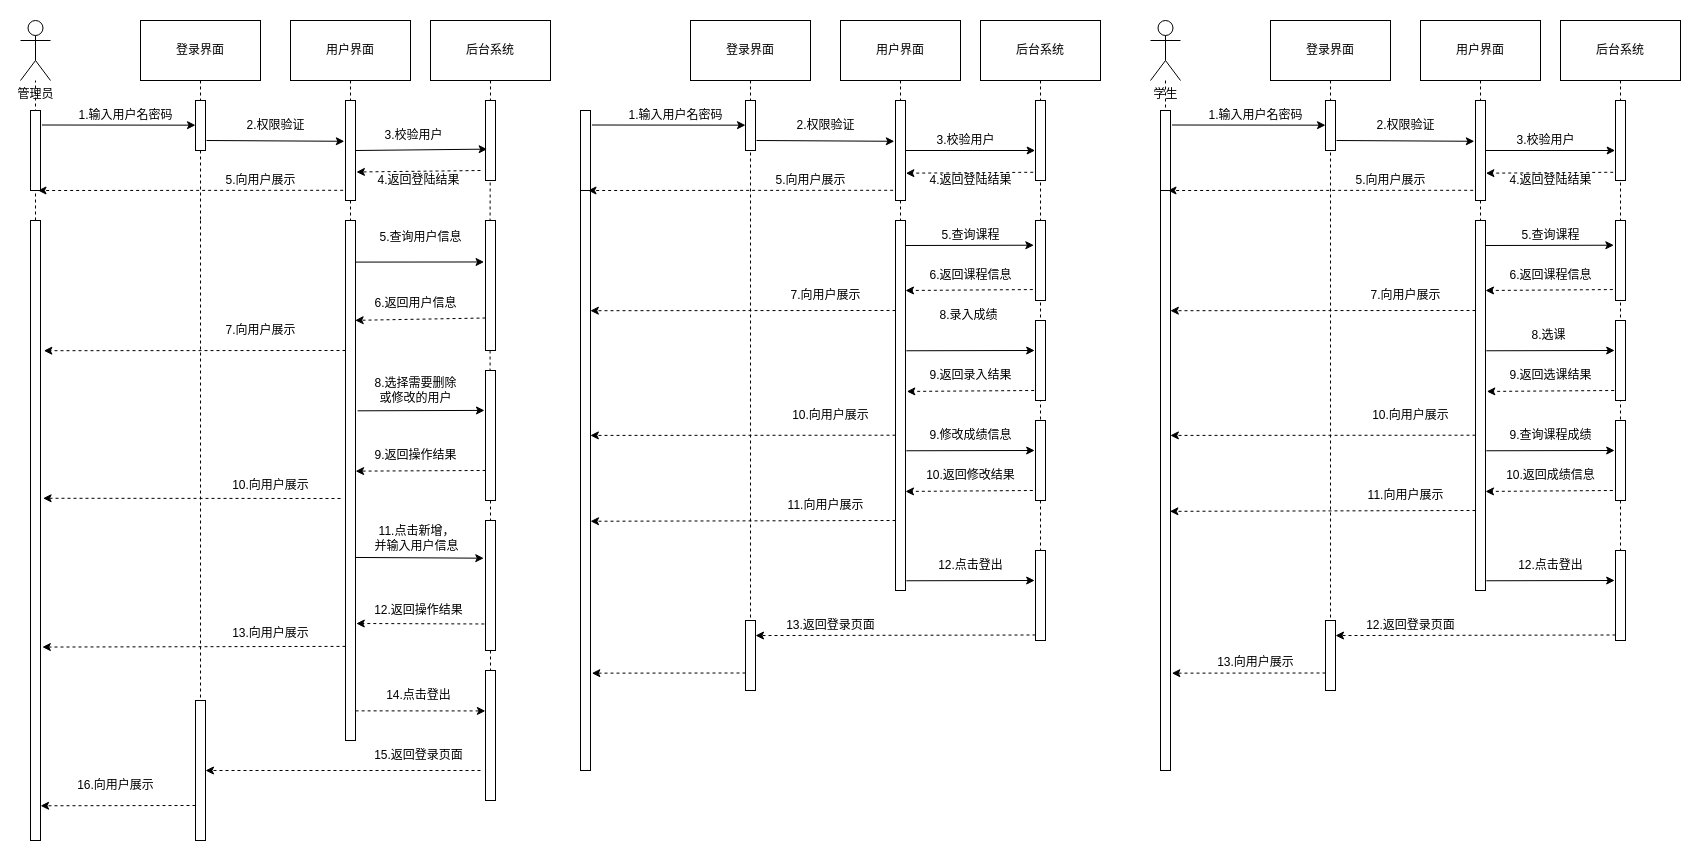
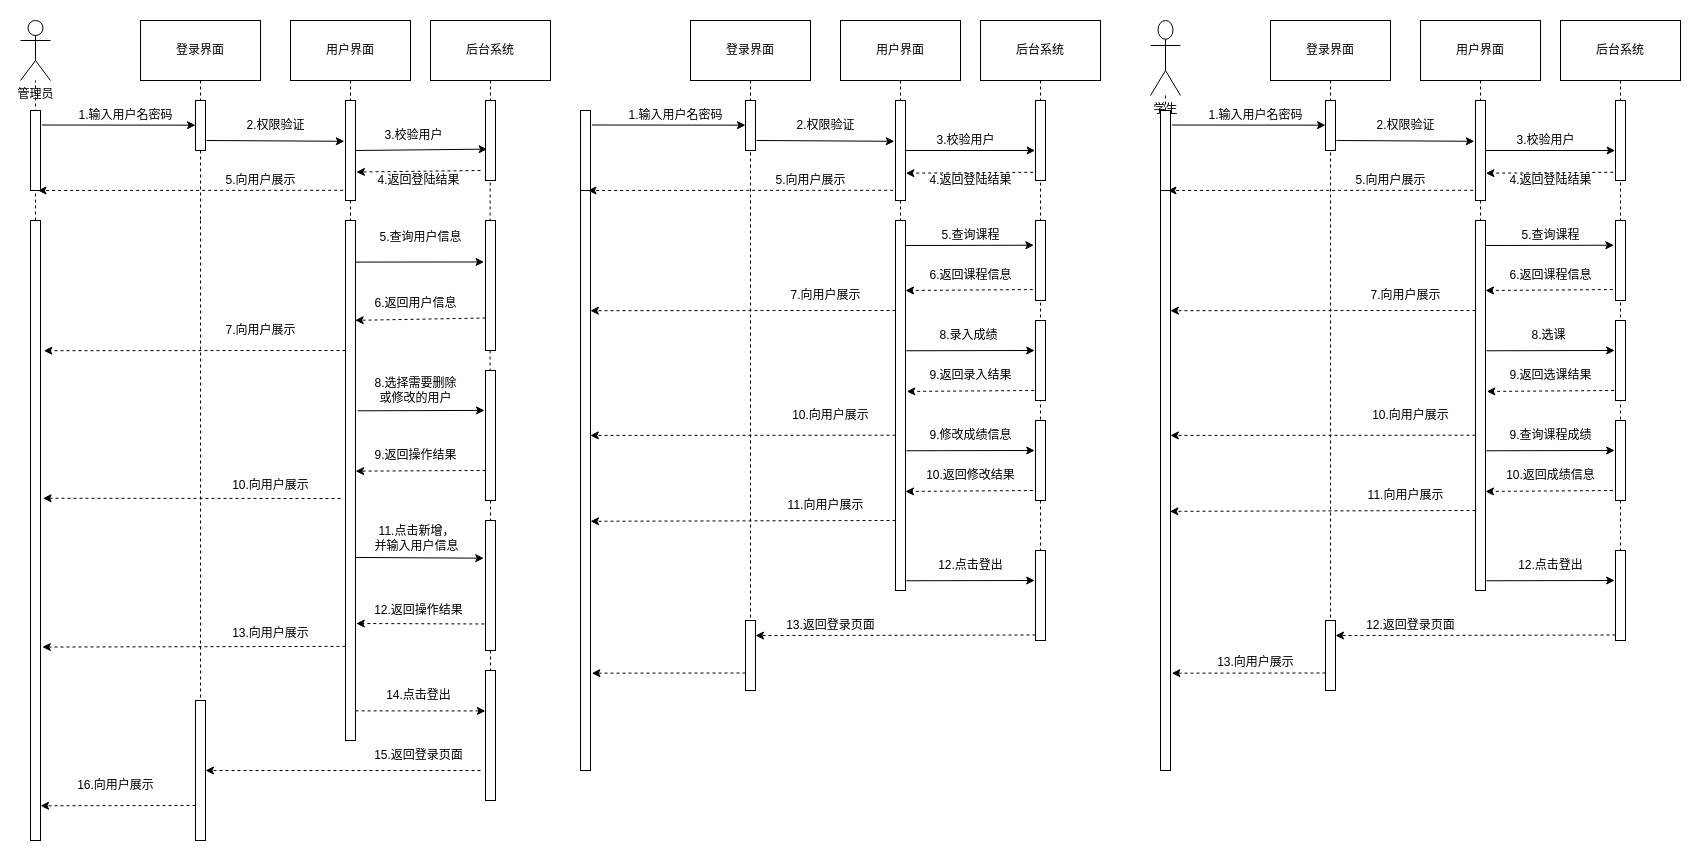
(1166, 51) -> (1166, 58)
(969, 316) -> (969, 336)
